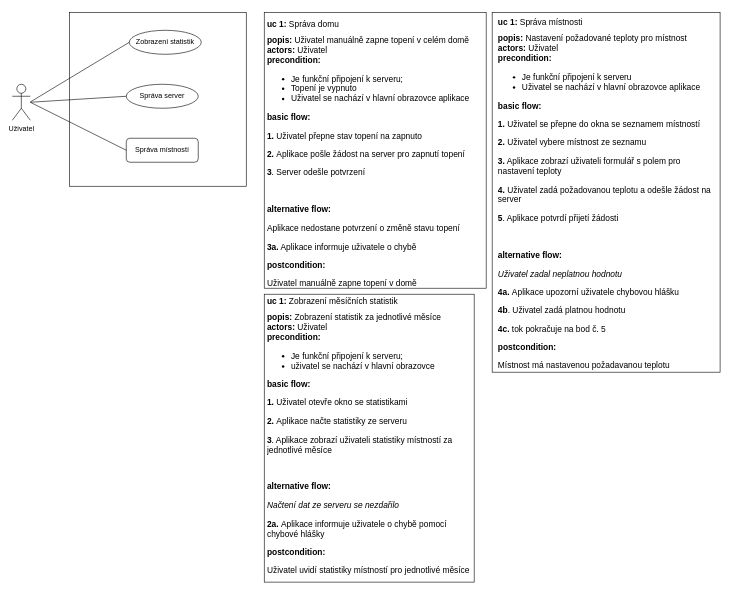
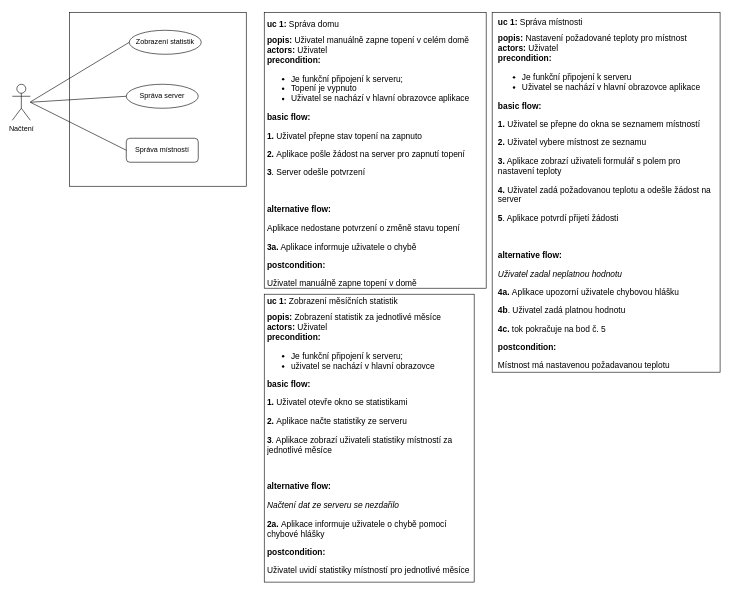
(22, 129) -> (22, 129)
